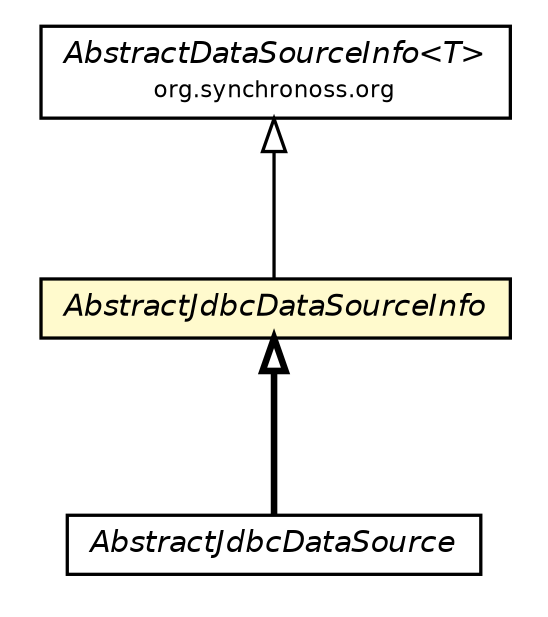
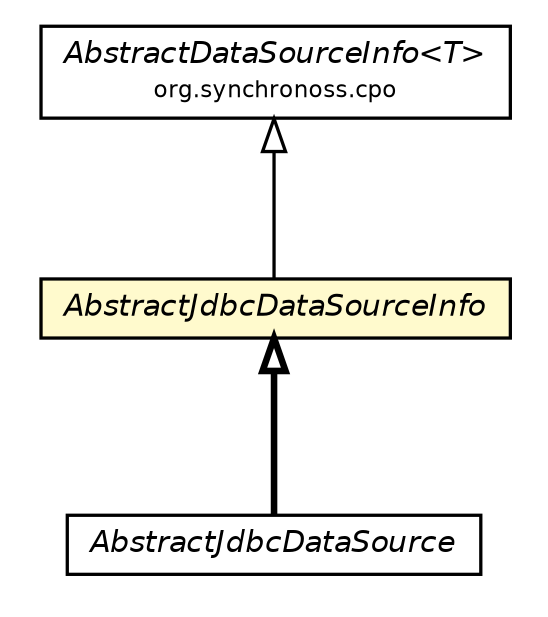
(276, 90) -> (276, 90)
